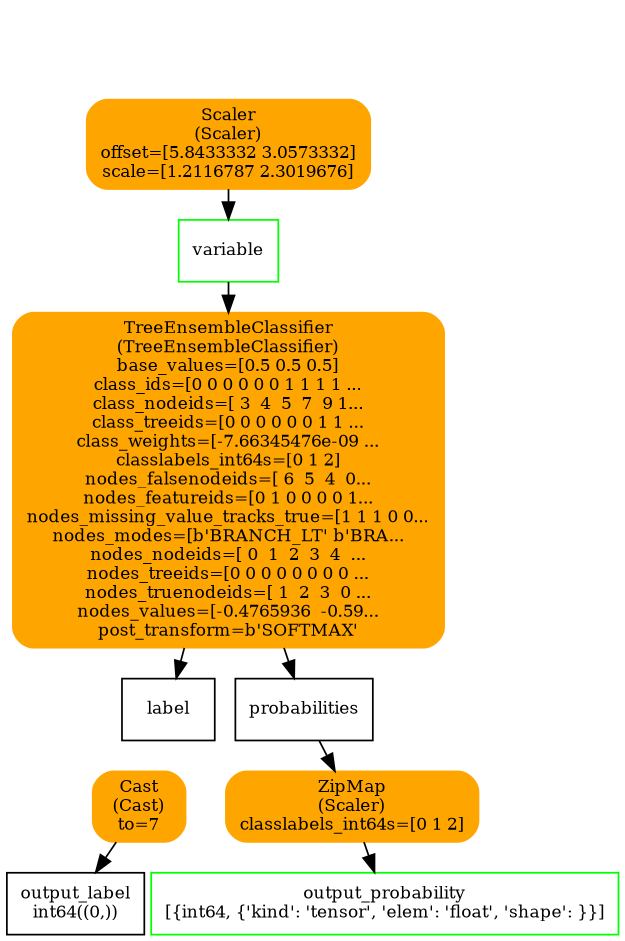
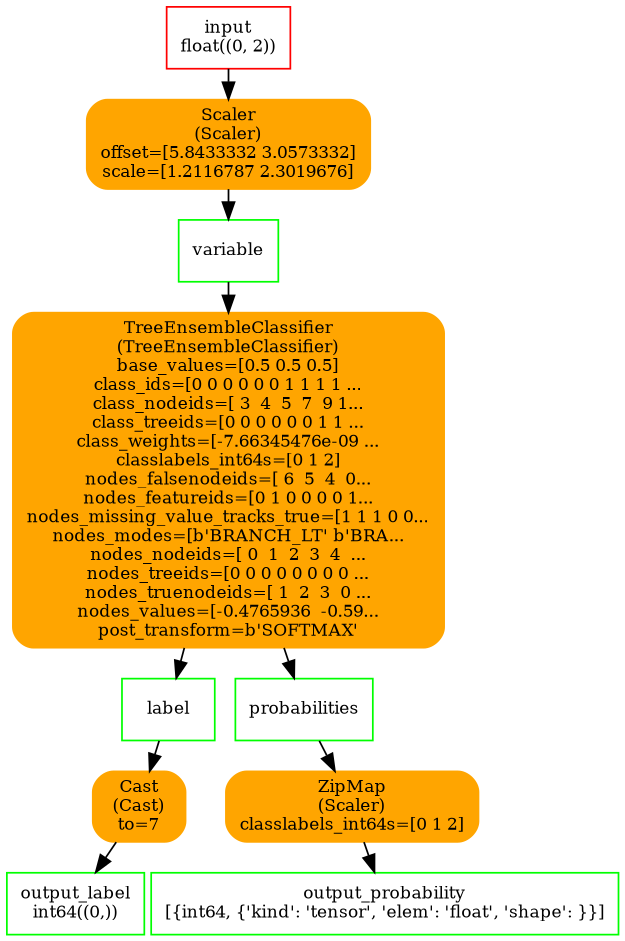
none -> (229, 38)
(168, 710) -> (168, 710)
(304, 710) -> (304, 710)
none -> (157, 748)
(76, 904) -> (76, 904)
